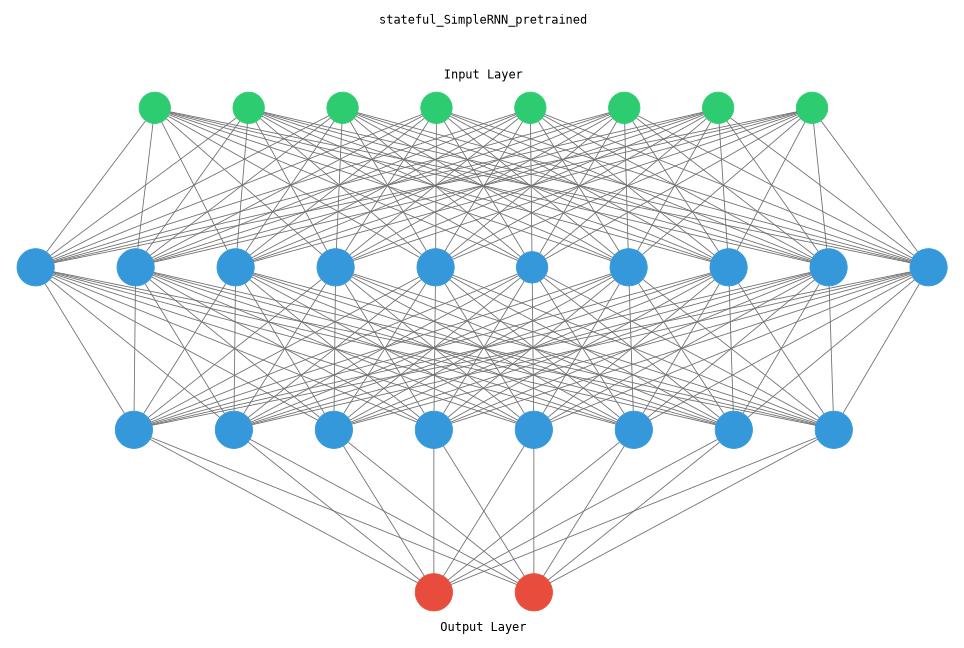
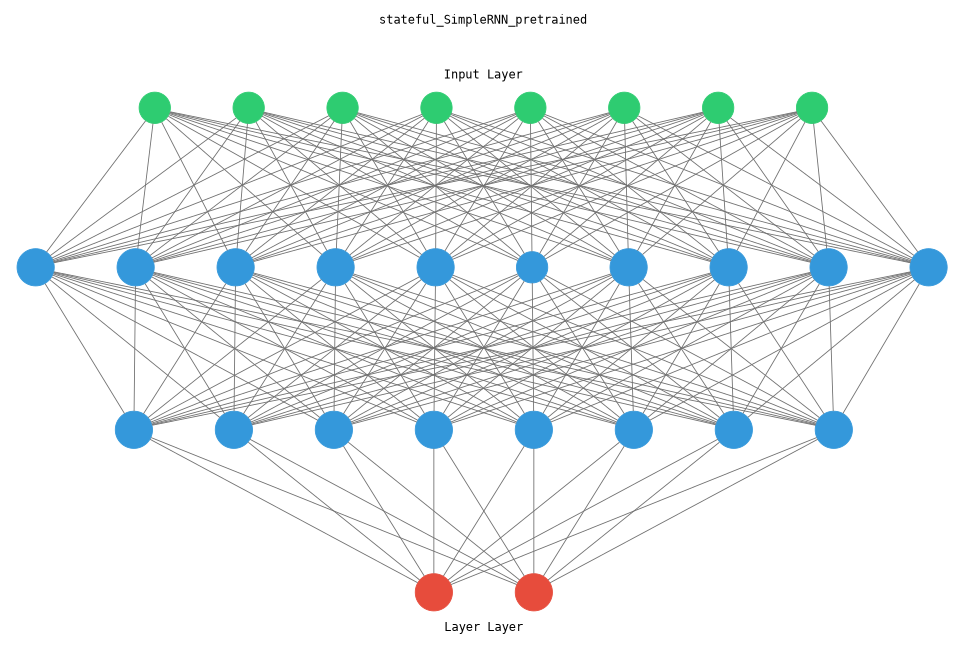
(484, 628) -> (484, 628)
